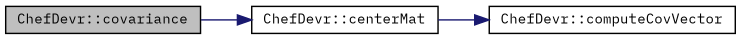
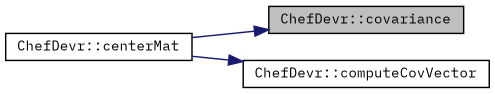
(219, 20) -> (223, 34)
